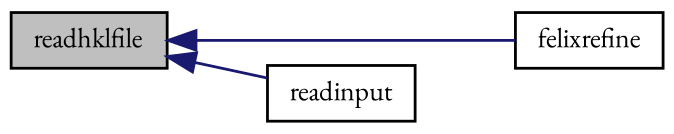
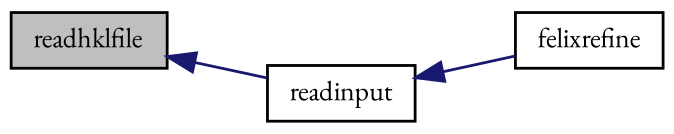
(356, 40) -> (479, 64)
